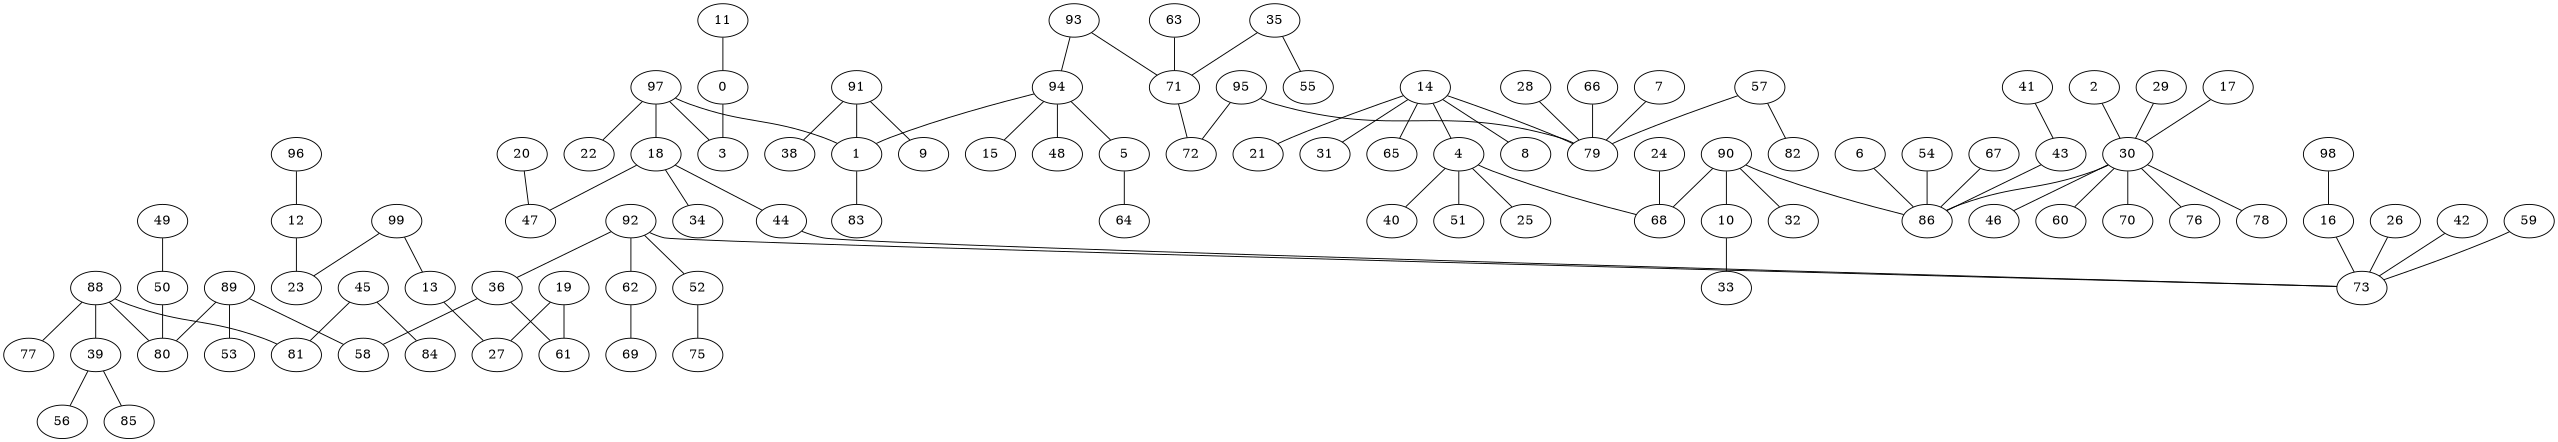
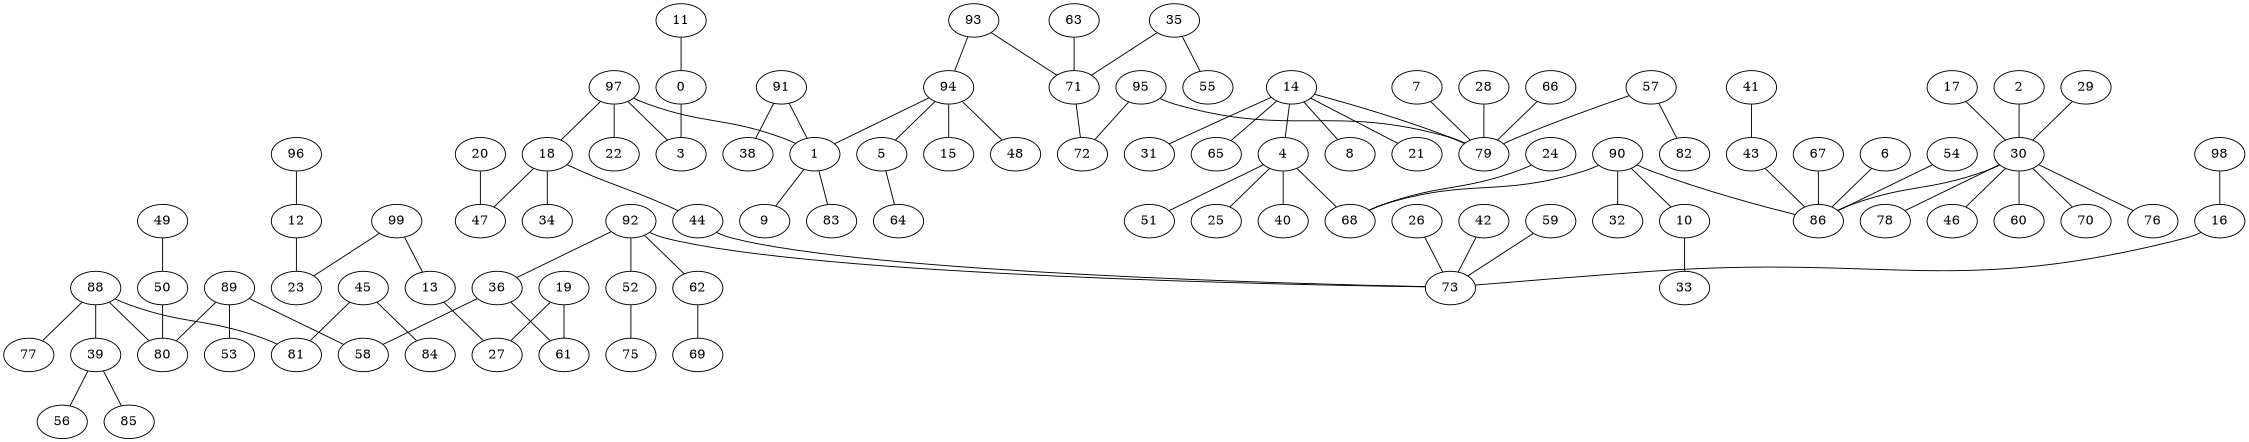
(890, 121) -> (790, 188)
